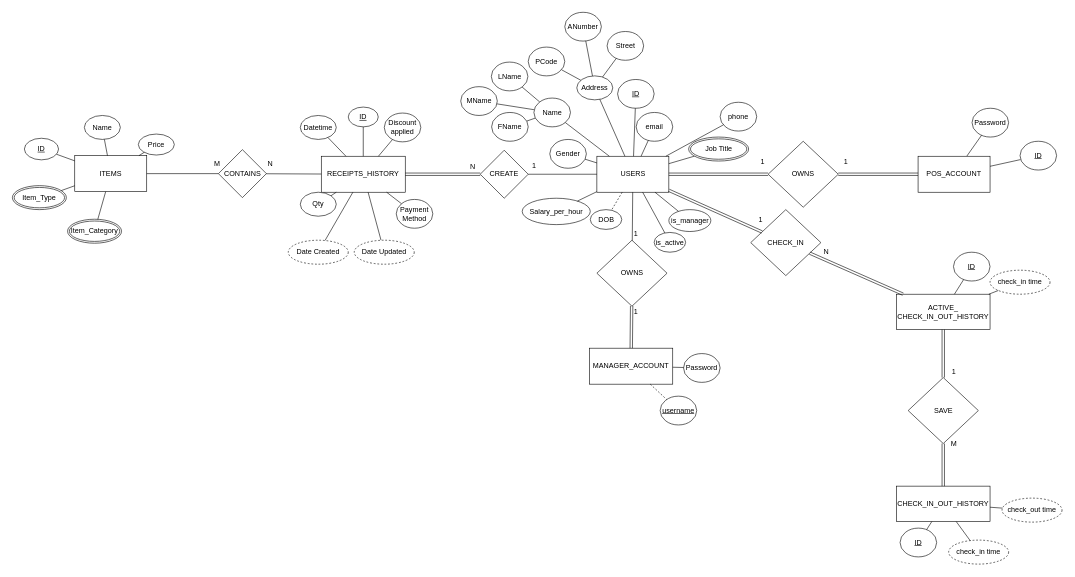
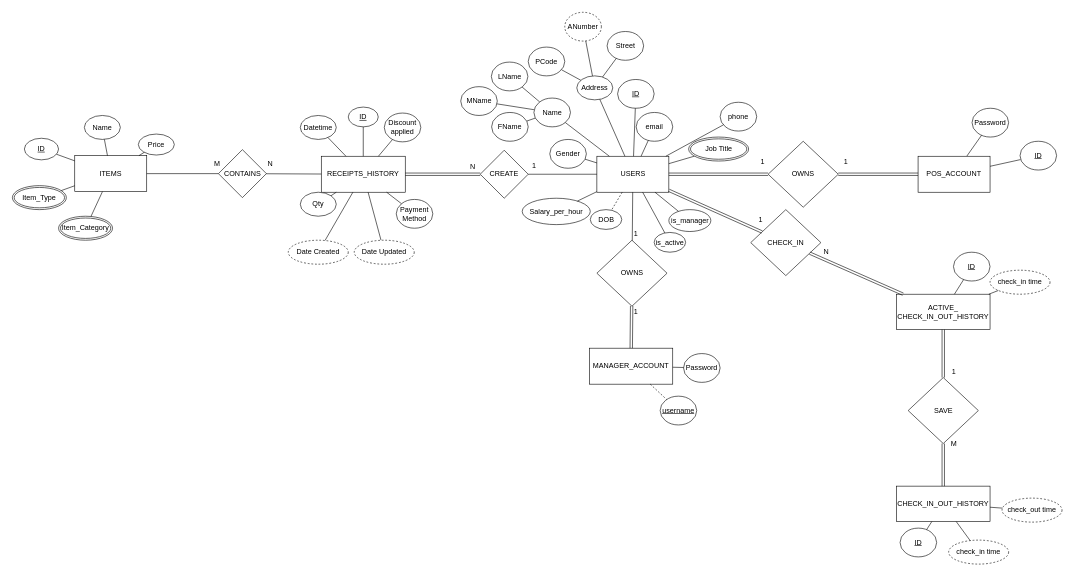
(583, 27) -> (583, 27)
(95, 231) -> (86, 228)
